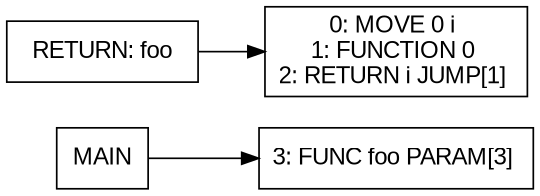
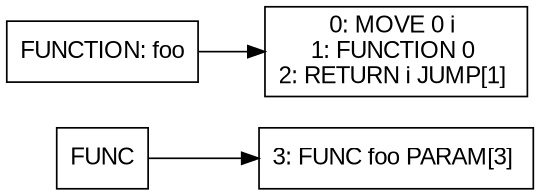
(102, 52) -> (102, 52)
(102, 158) -> (102, 158)
